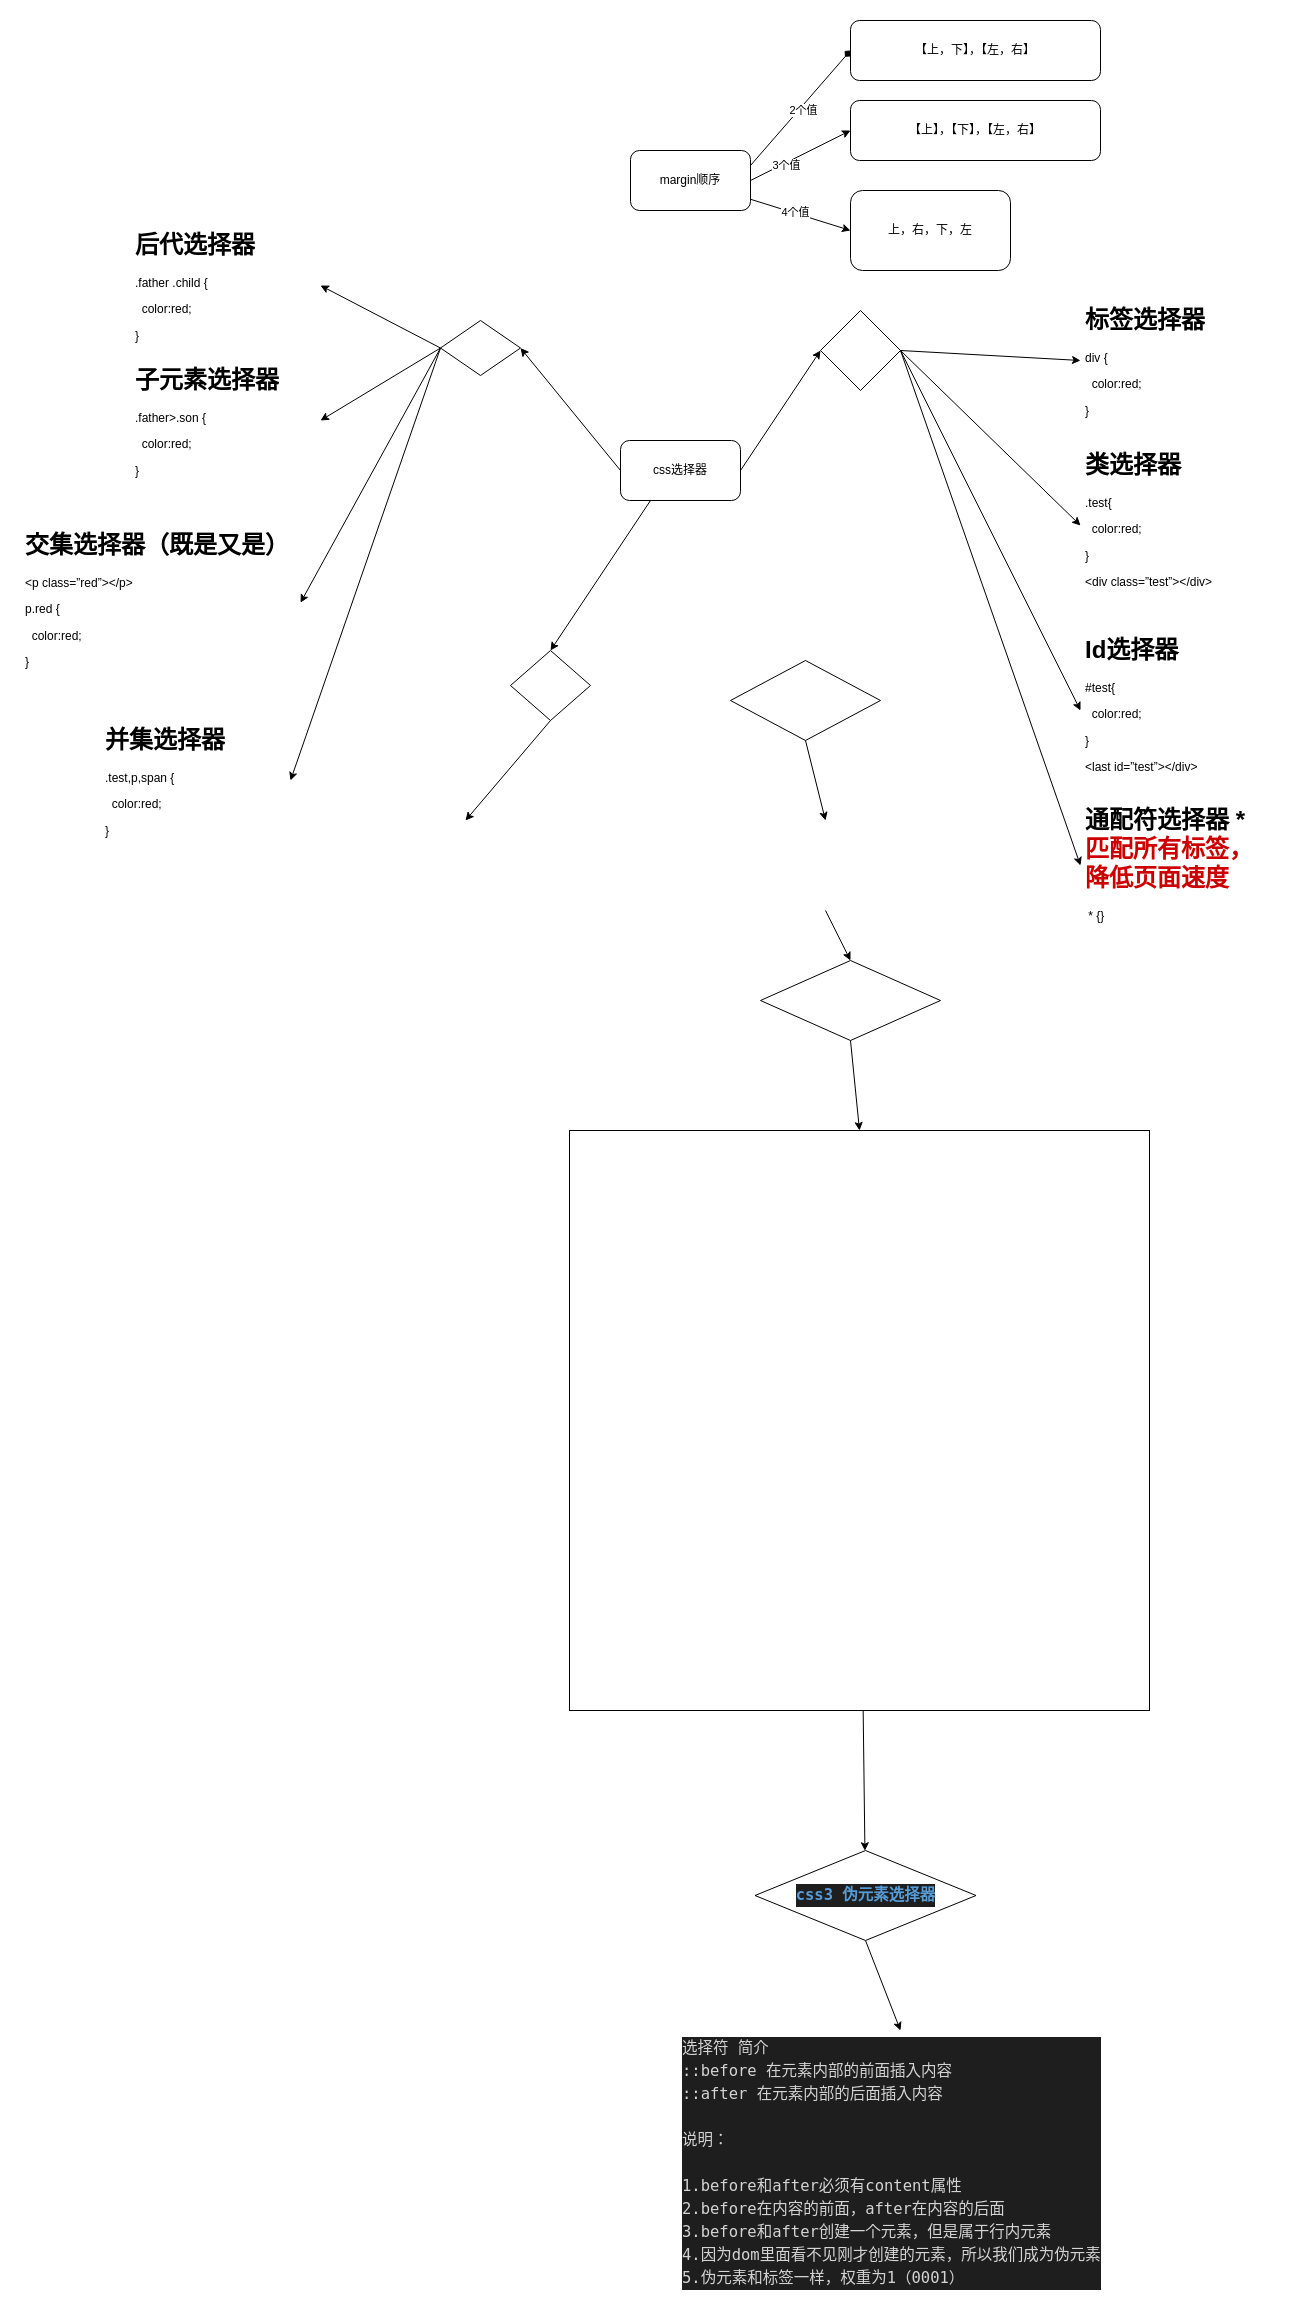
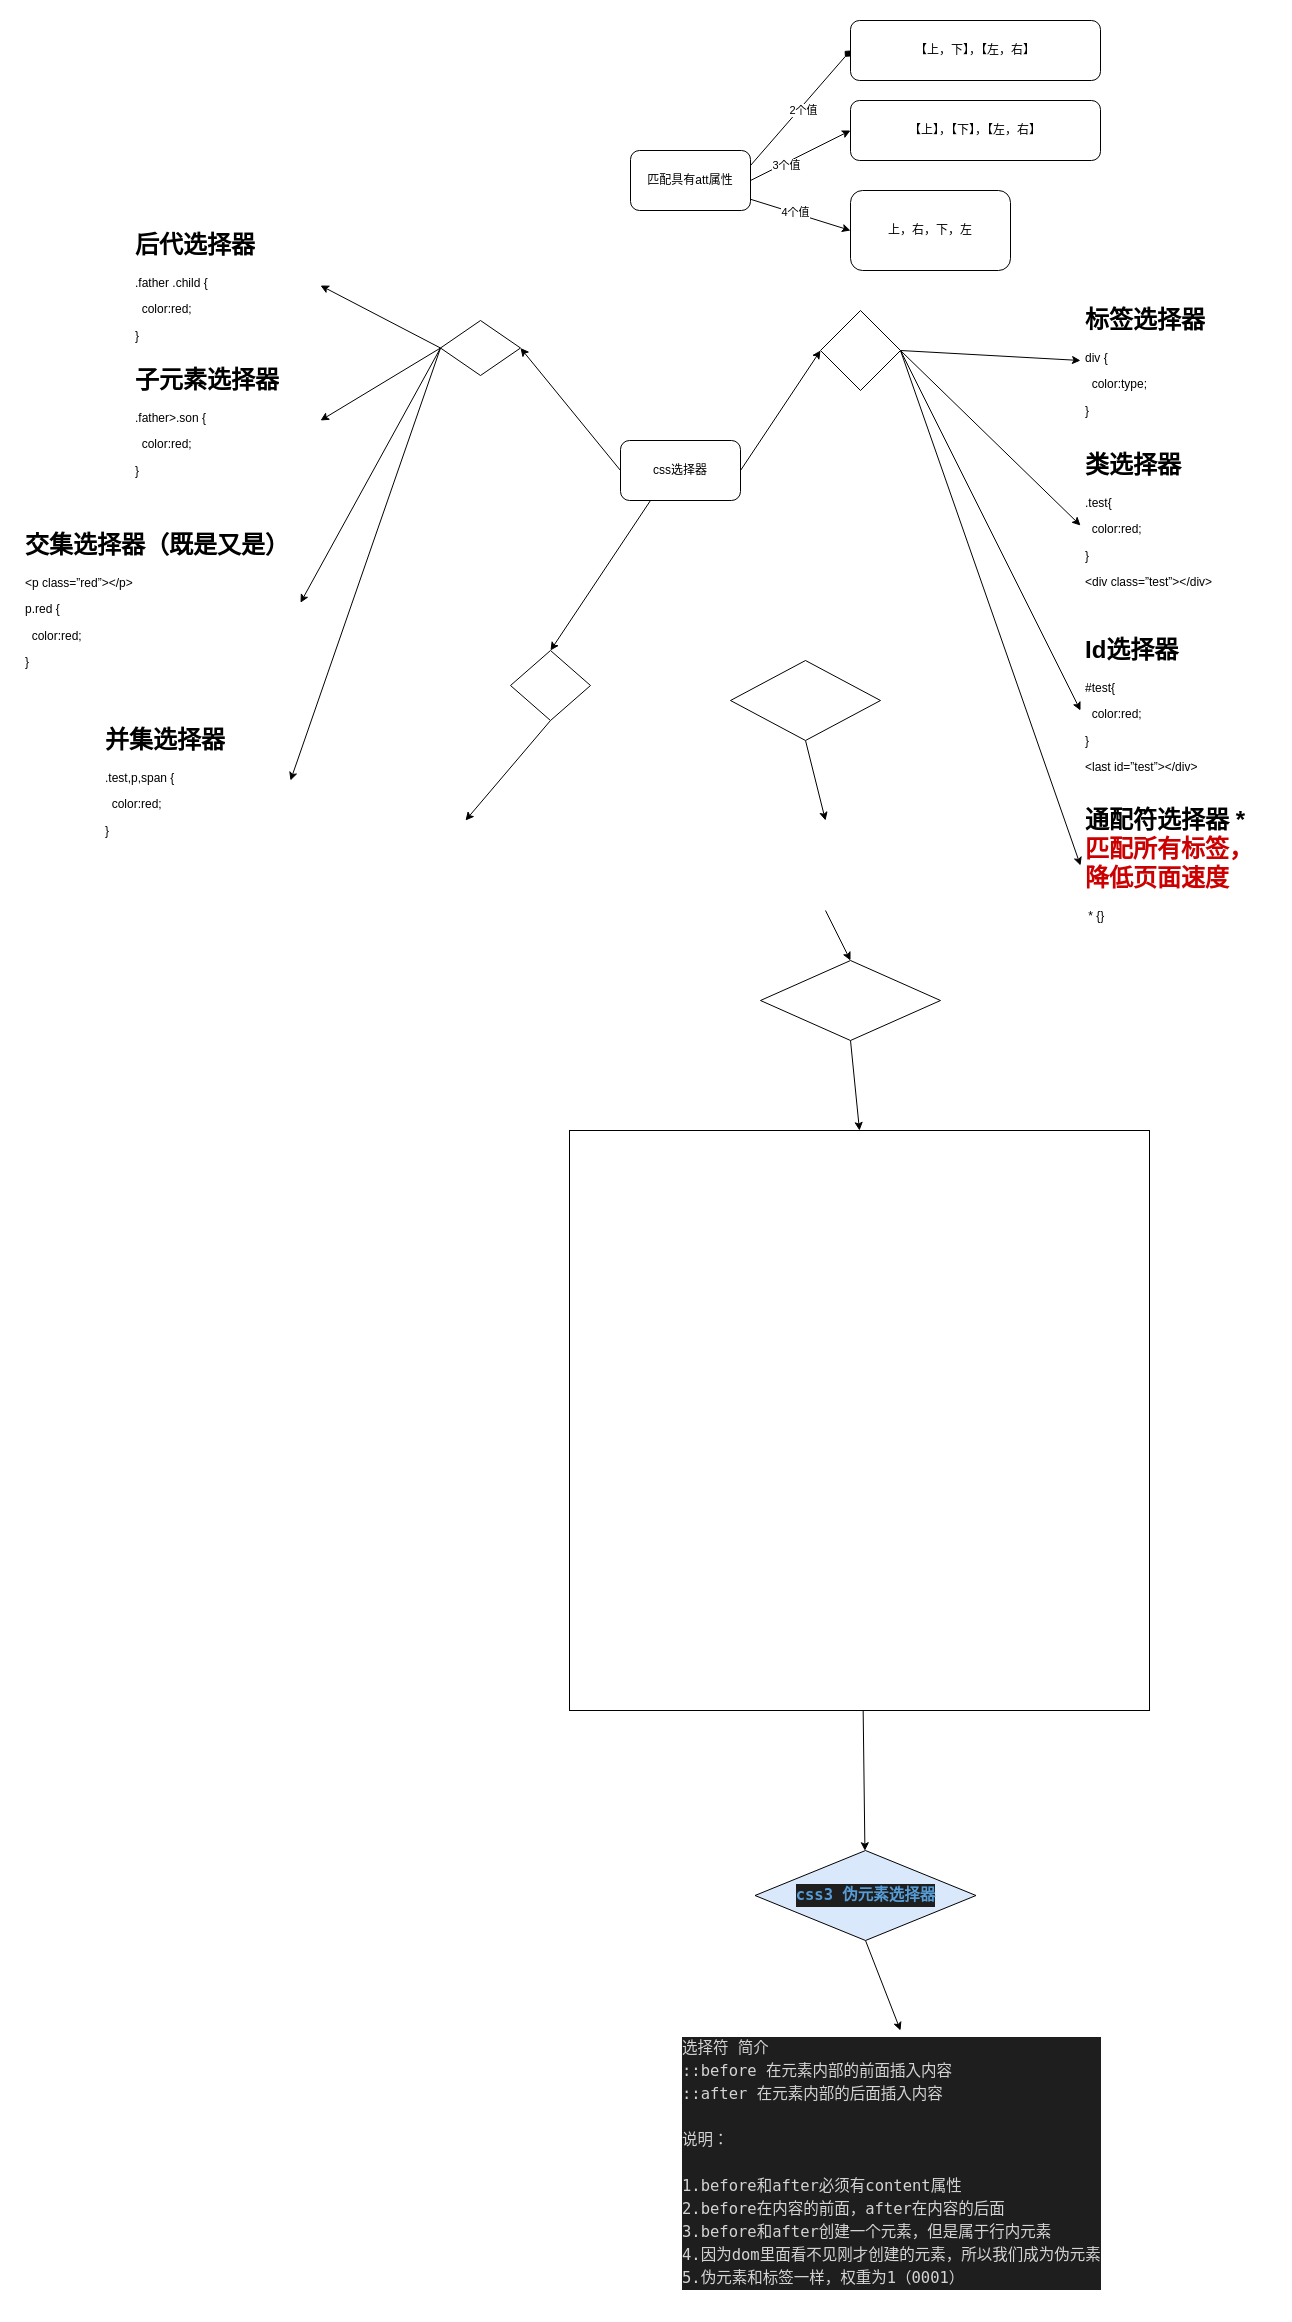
(691, 181) -> (691, 181)
(1116, 319) -> (1118, 319)
(866, 1896) -> (866, 1896)
